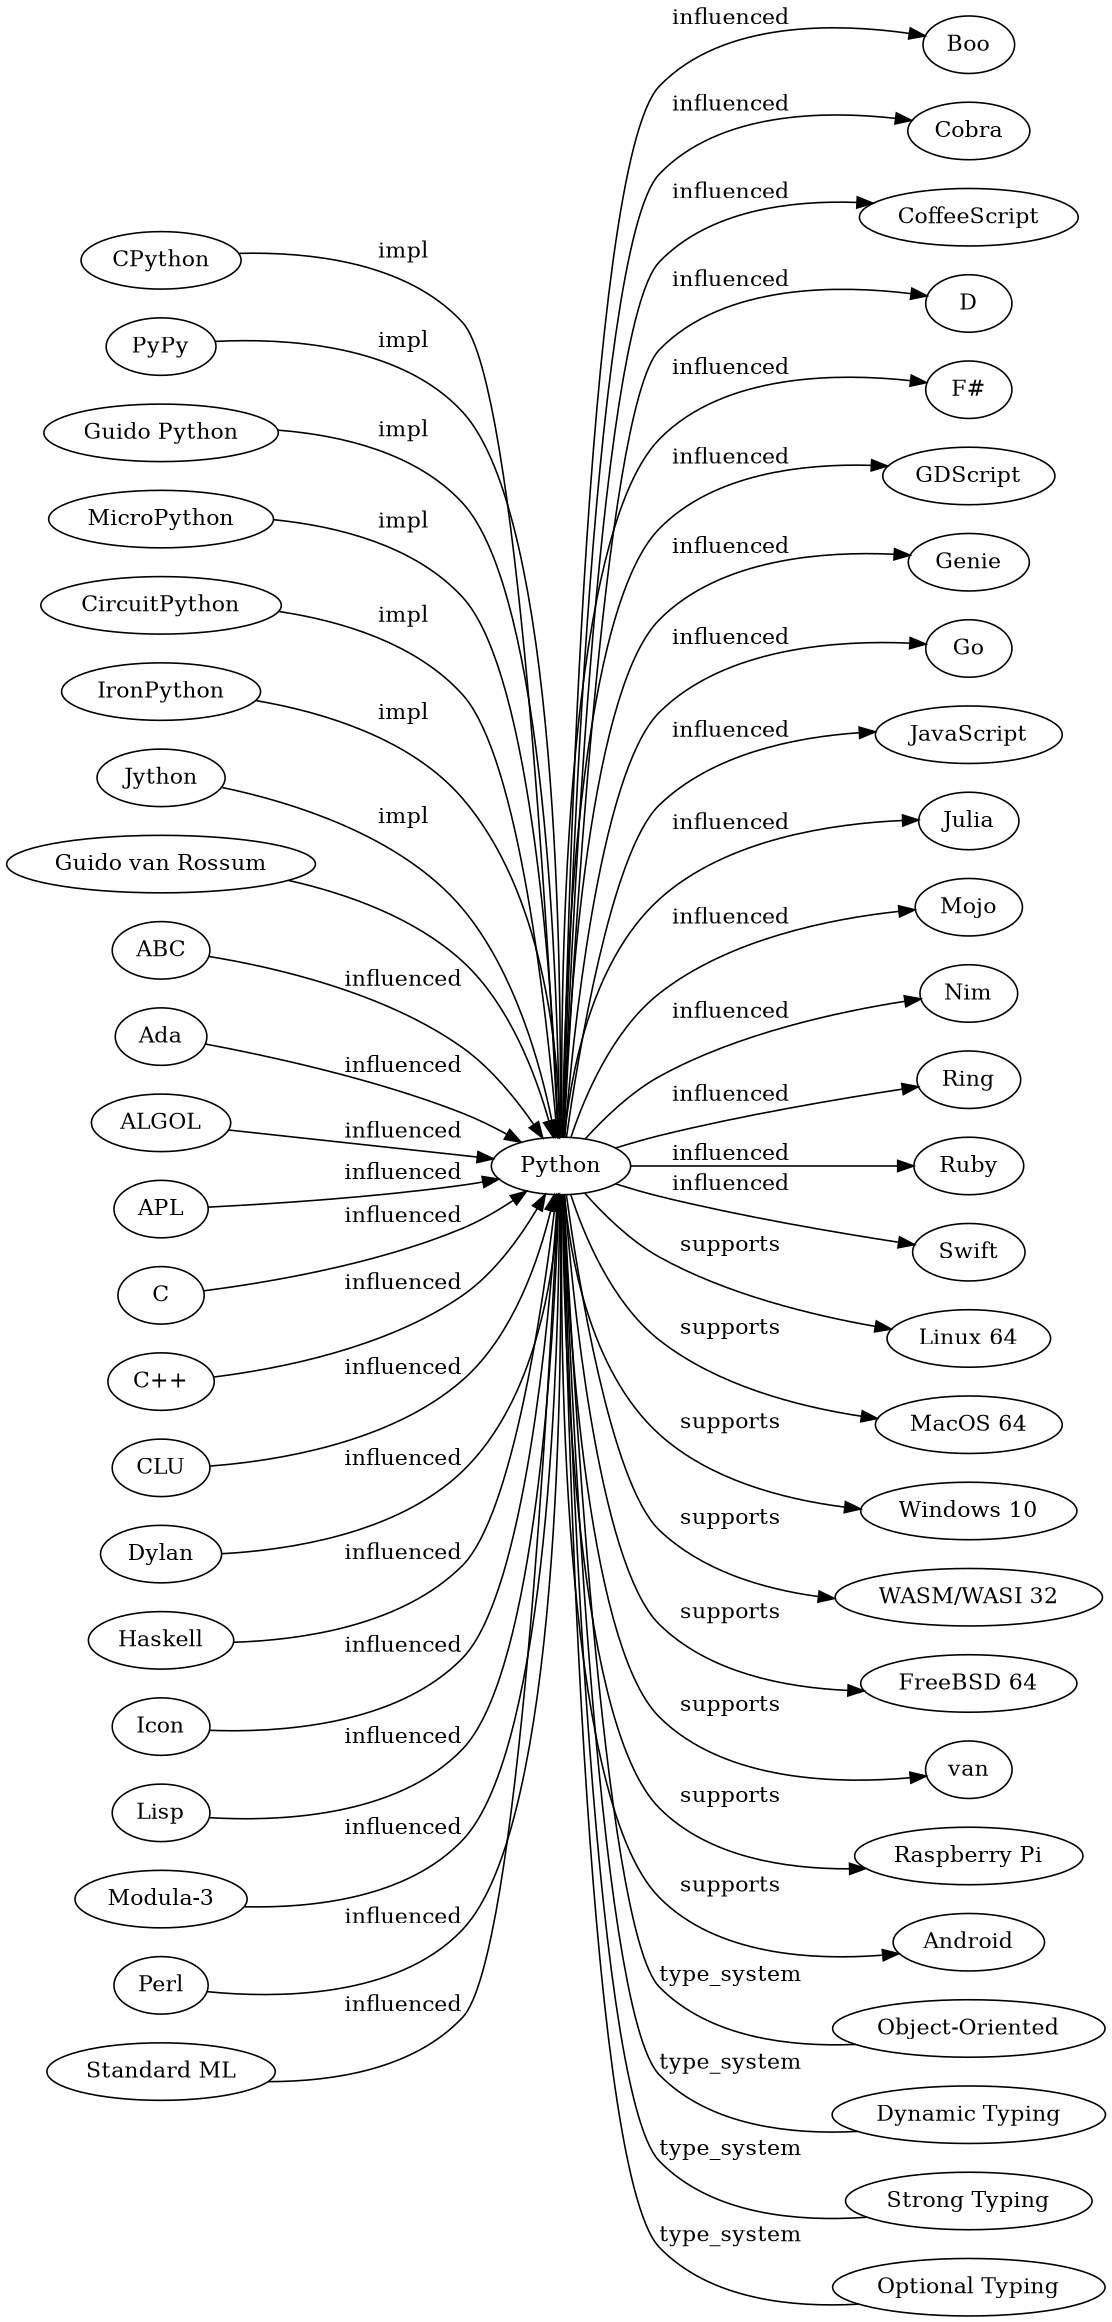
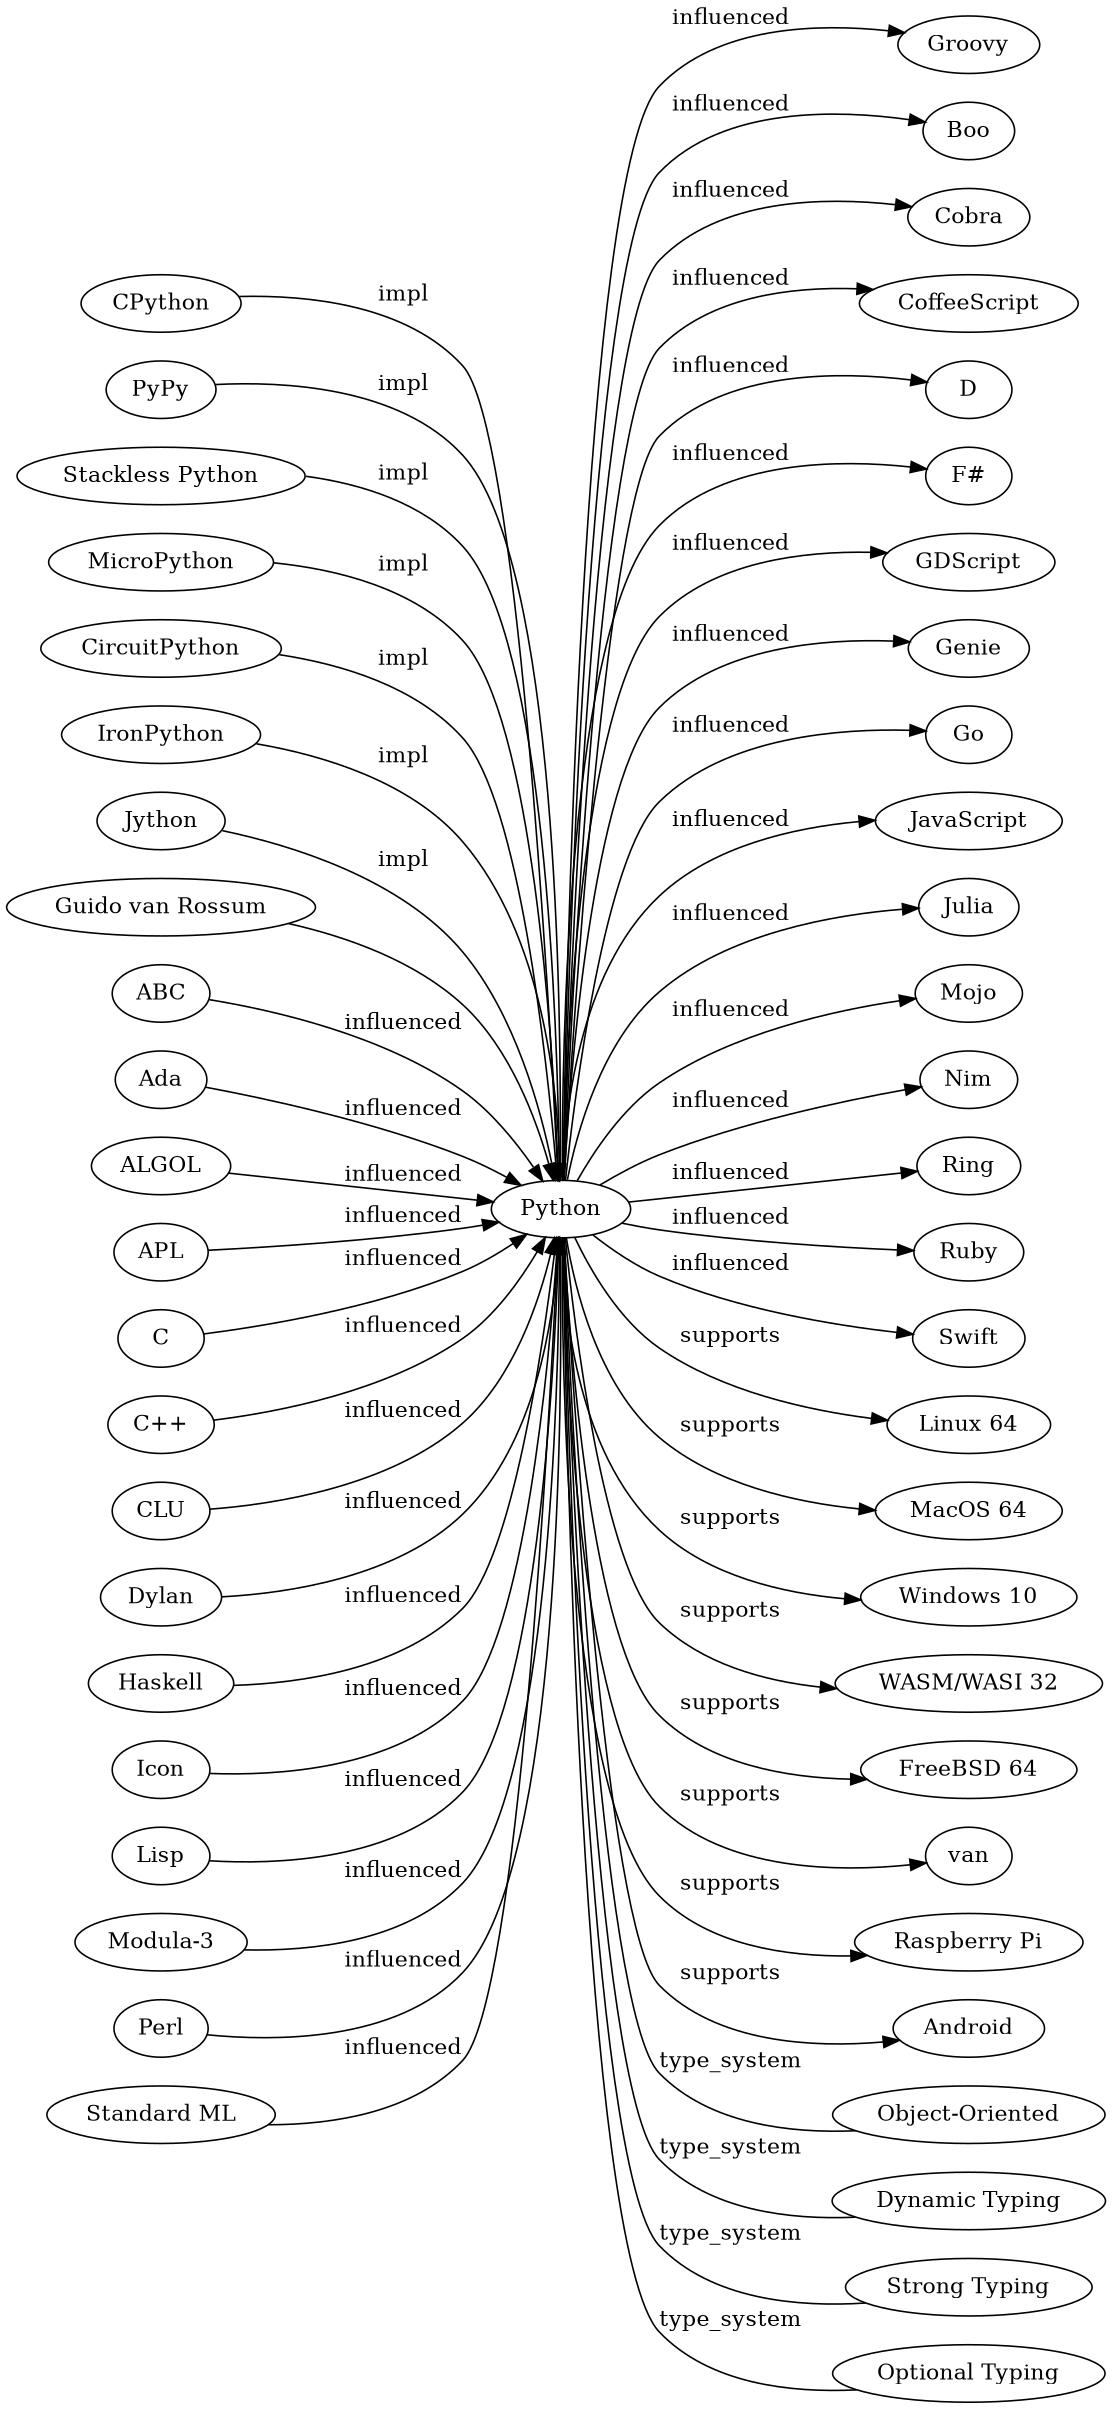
none -> (969, 45)
(161, 433) -> (161, 476)
